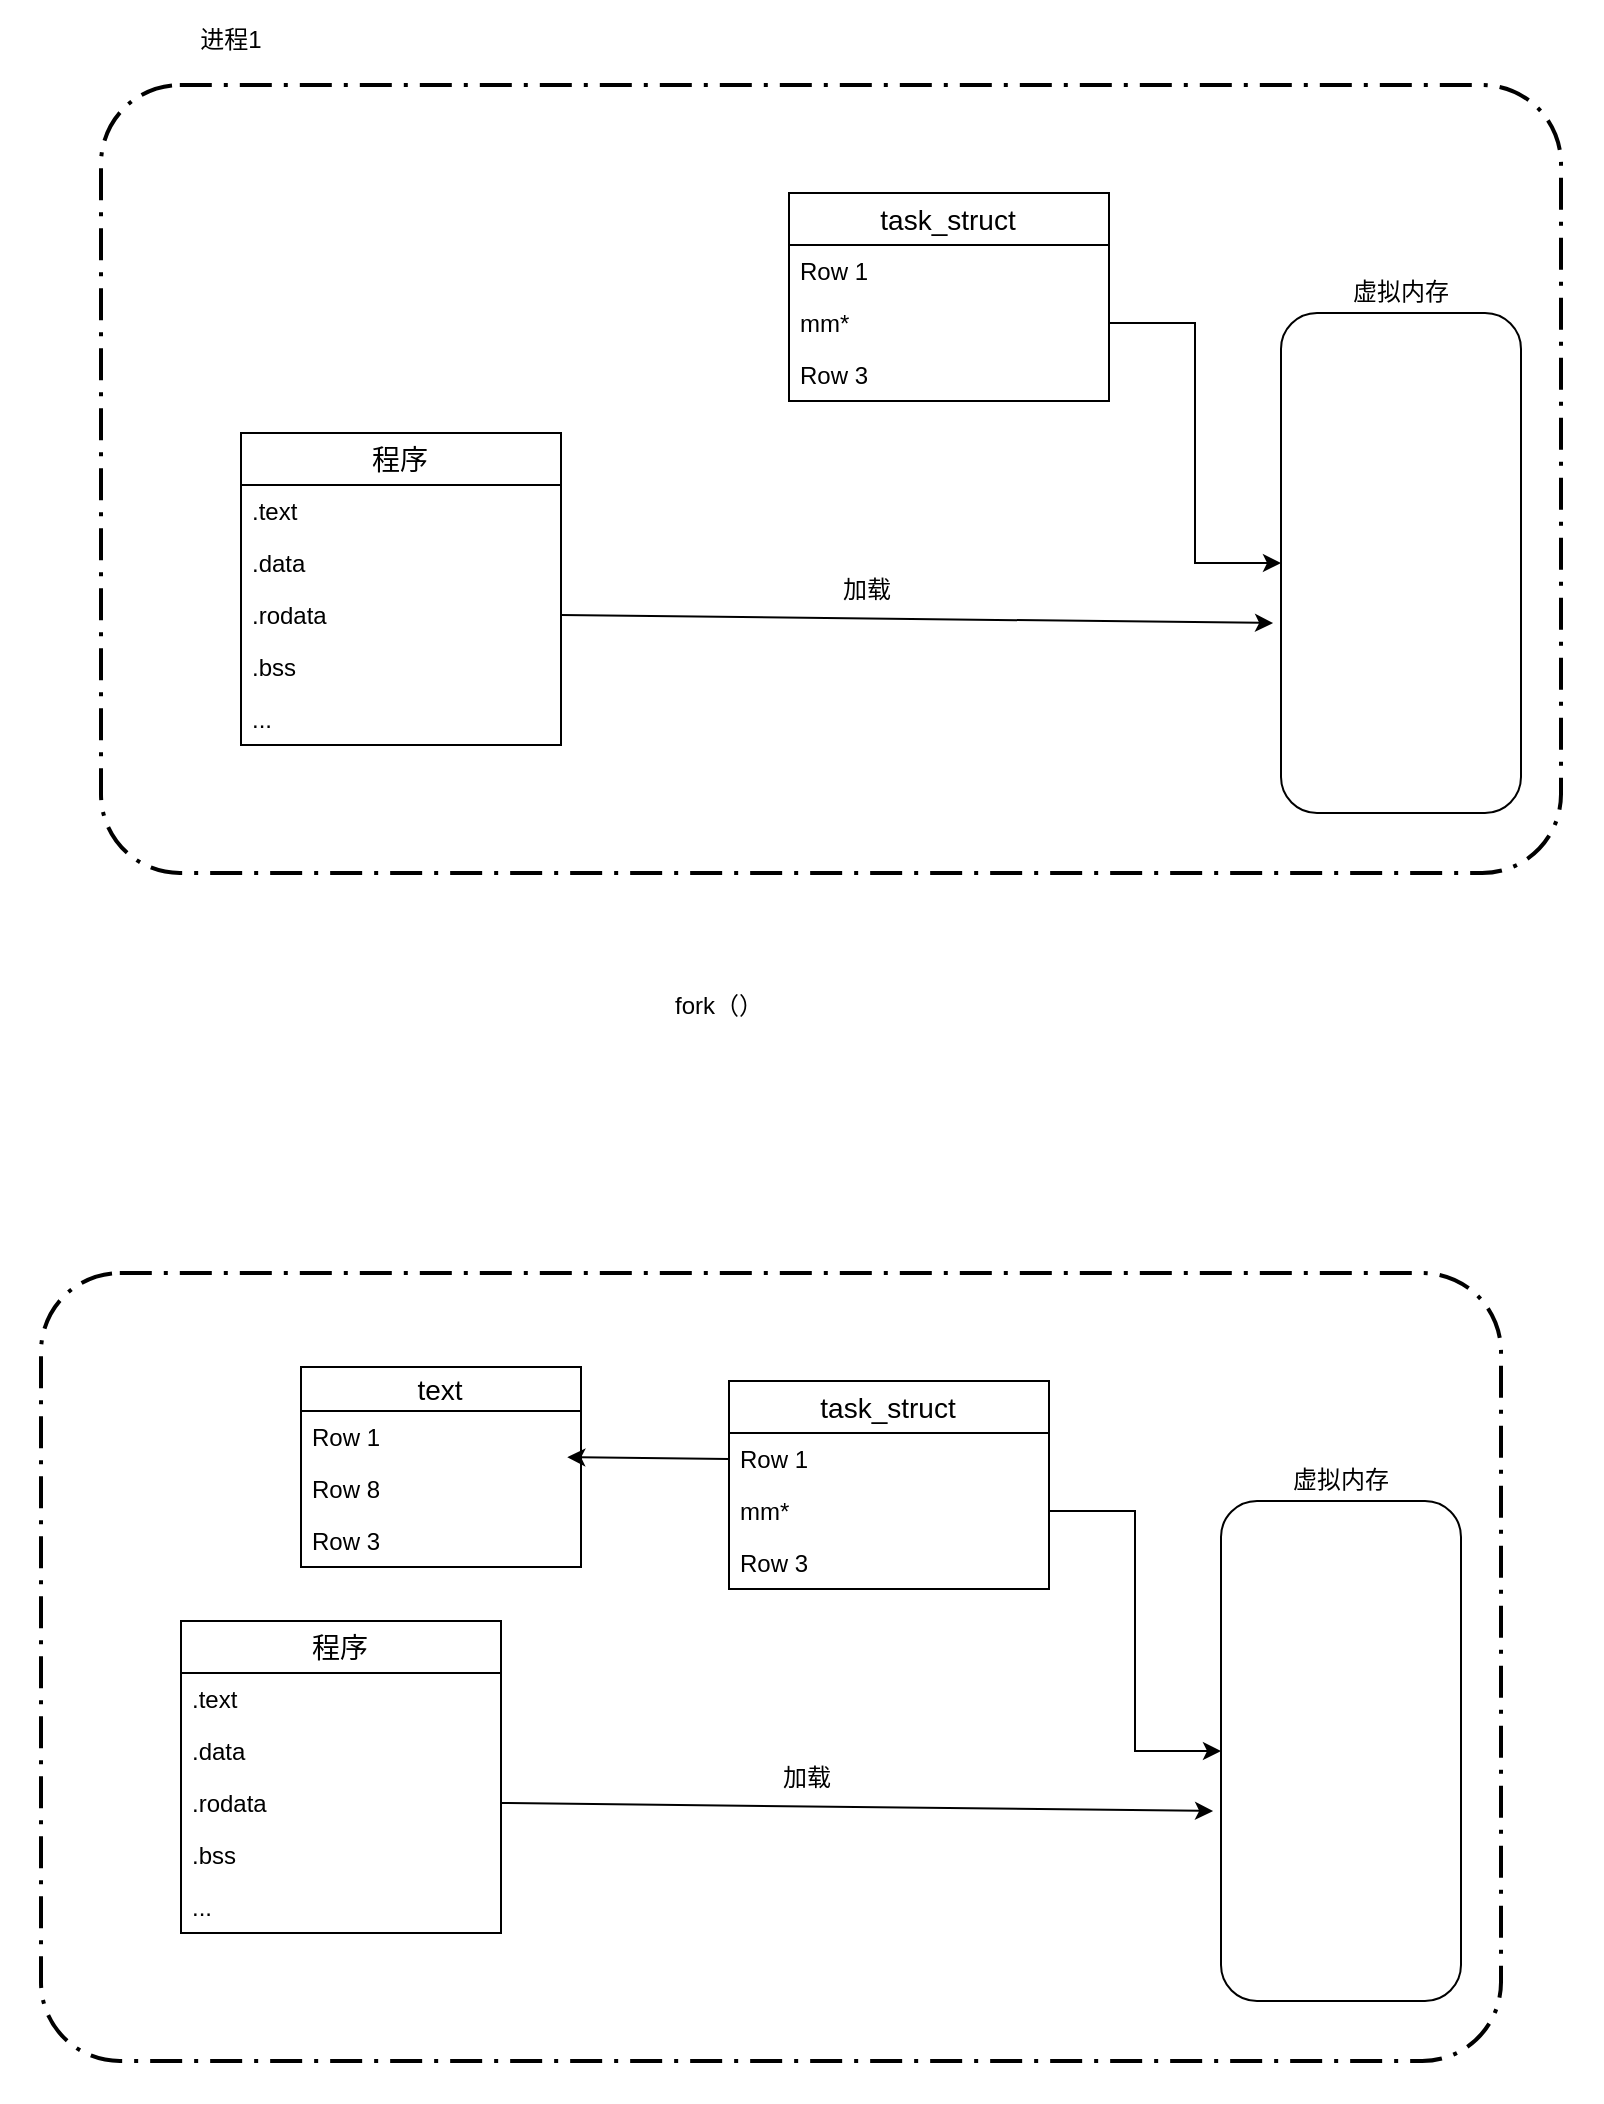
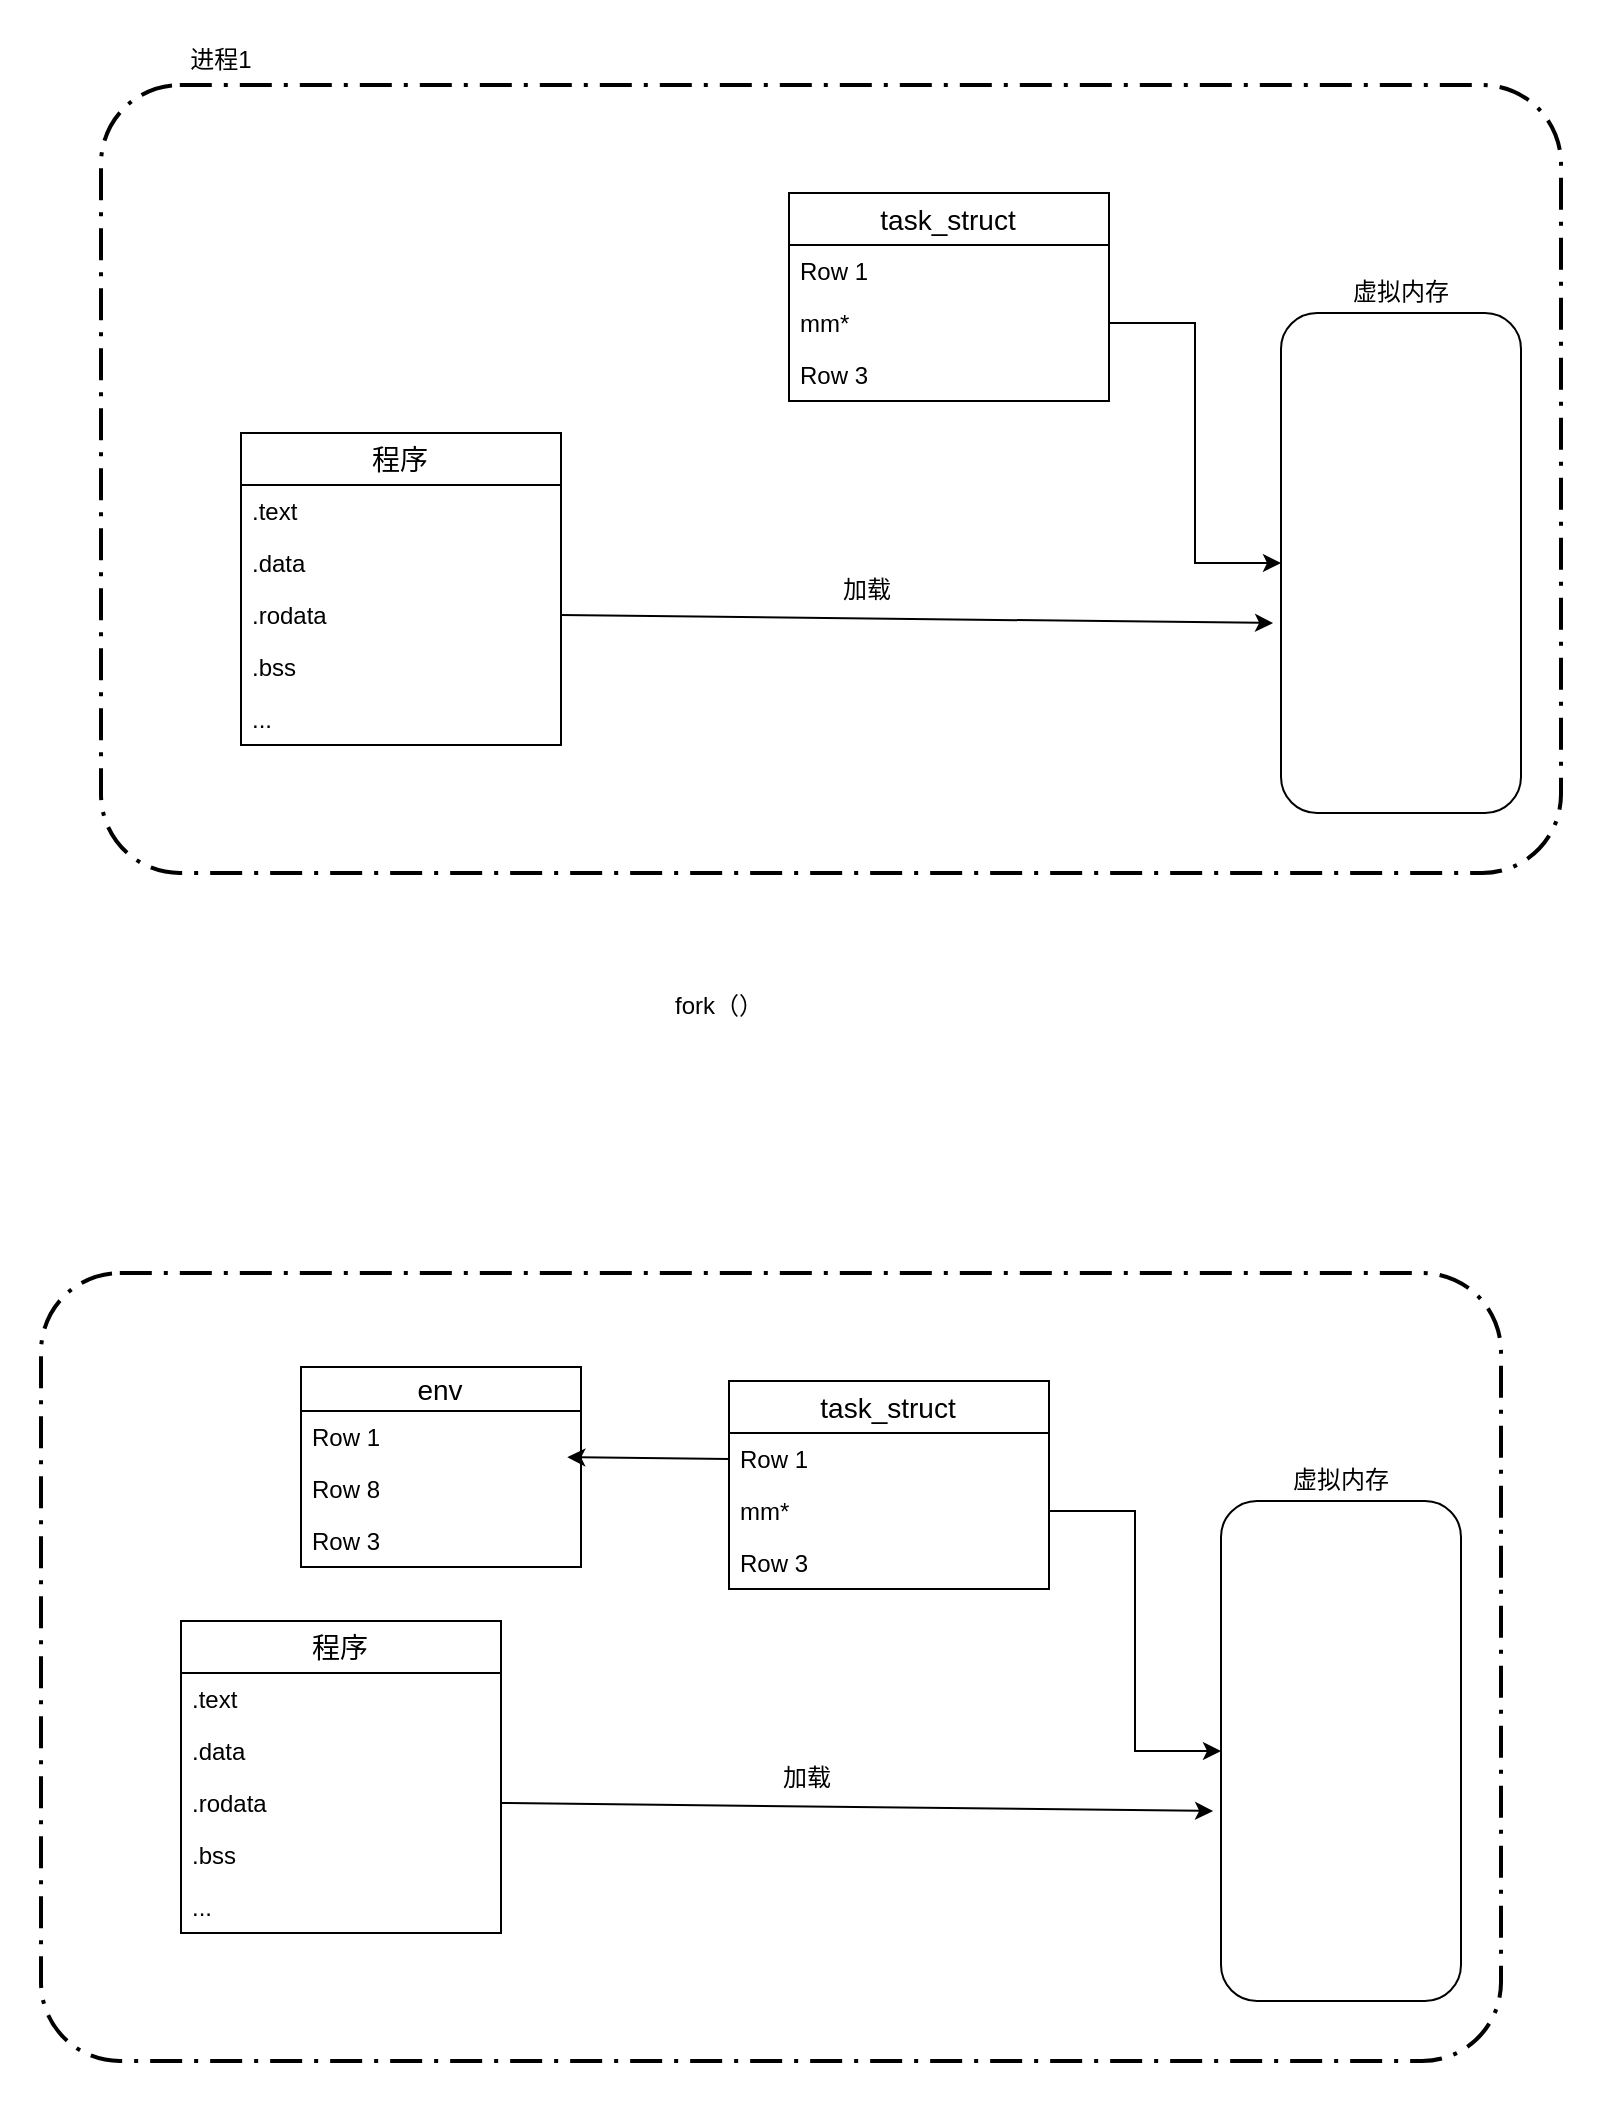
(231, 41) -> (221, 61)
(440, 1391) -> (440, 1391)
